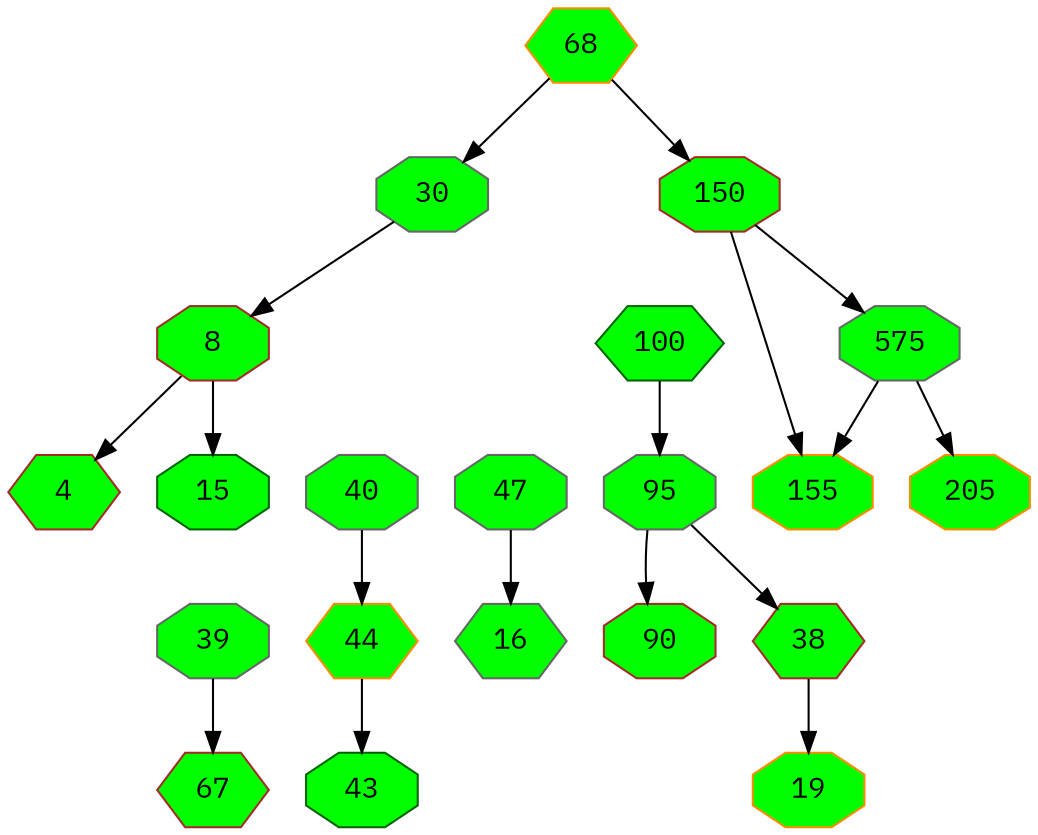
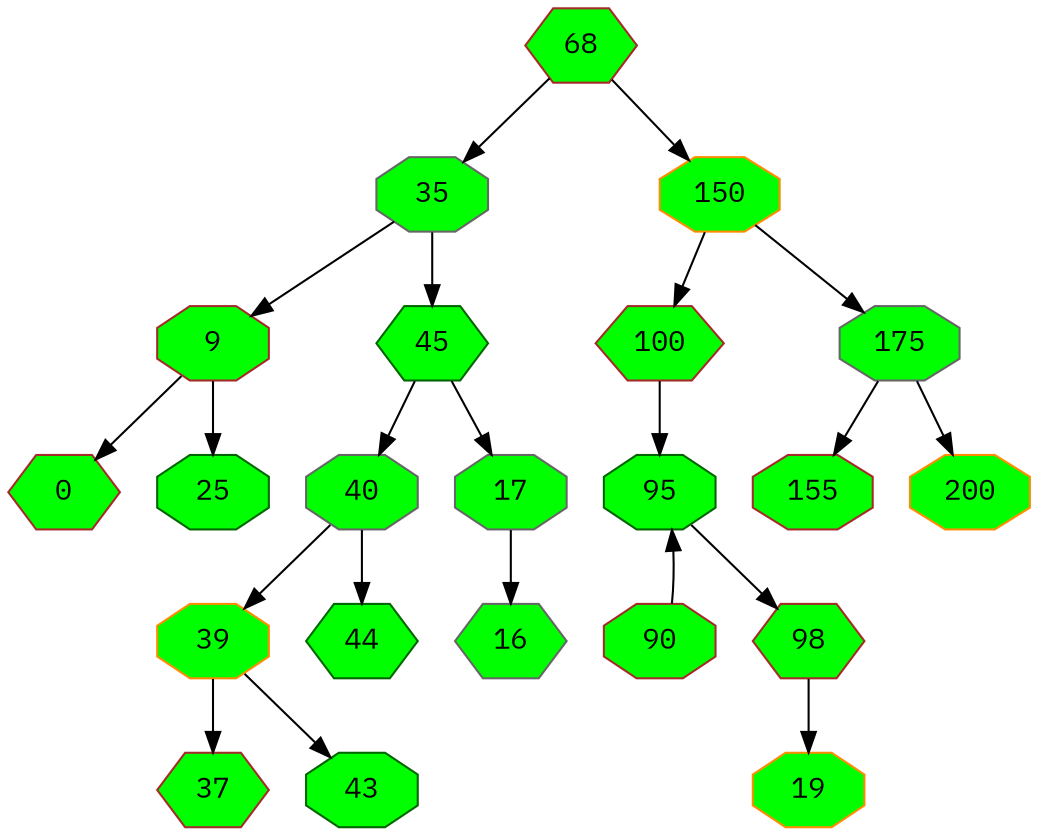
(581, 45) -> (581, 45)
(432, 194) -> (432, 194)
(720, 194) -> (720, 194)
(763, 333) -> (694, 259)
(213, 343) -> (213, 343)
none -> (432, 343)
(660, 343) -> (660, 343)
(900, 343) -> (900, 343)
(64, 492) -> (64, 492)
(213, 492) -> (213, 492)
(511, 492) -> (511, 492)
(660, 492) -> (660, 492)
(813, 492) -> (813, 492)
(970, 492) -> (970, 492)
(646, 556) -> (674, 577)
none -> (295, 559)
(213, 641) -> (213, 641)
(362, 641) -> (362, 641)
(809, 641) -> (809, 641)
(362, 705) -> (280, 708)
(213, 790) -> (213, 790)
